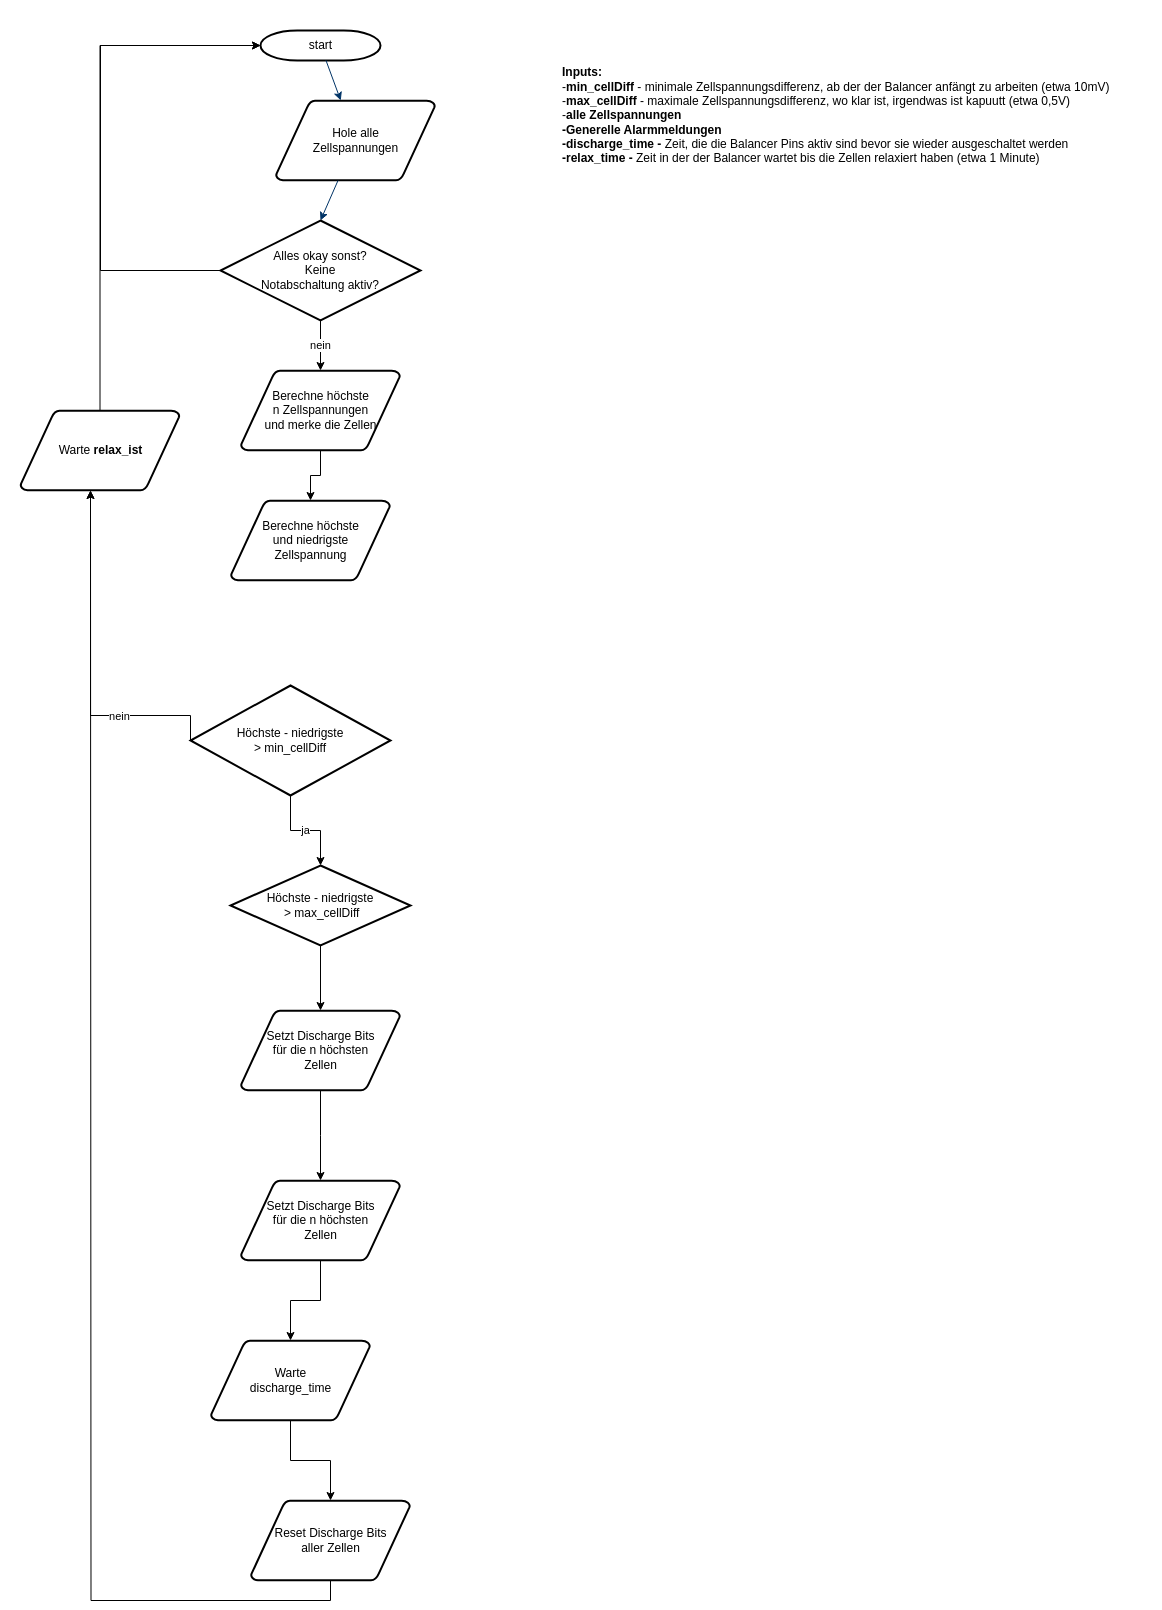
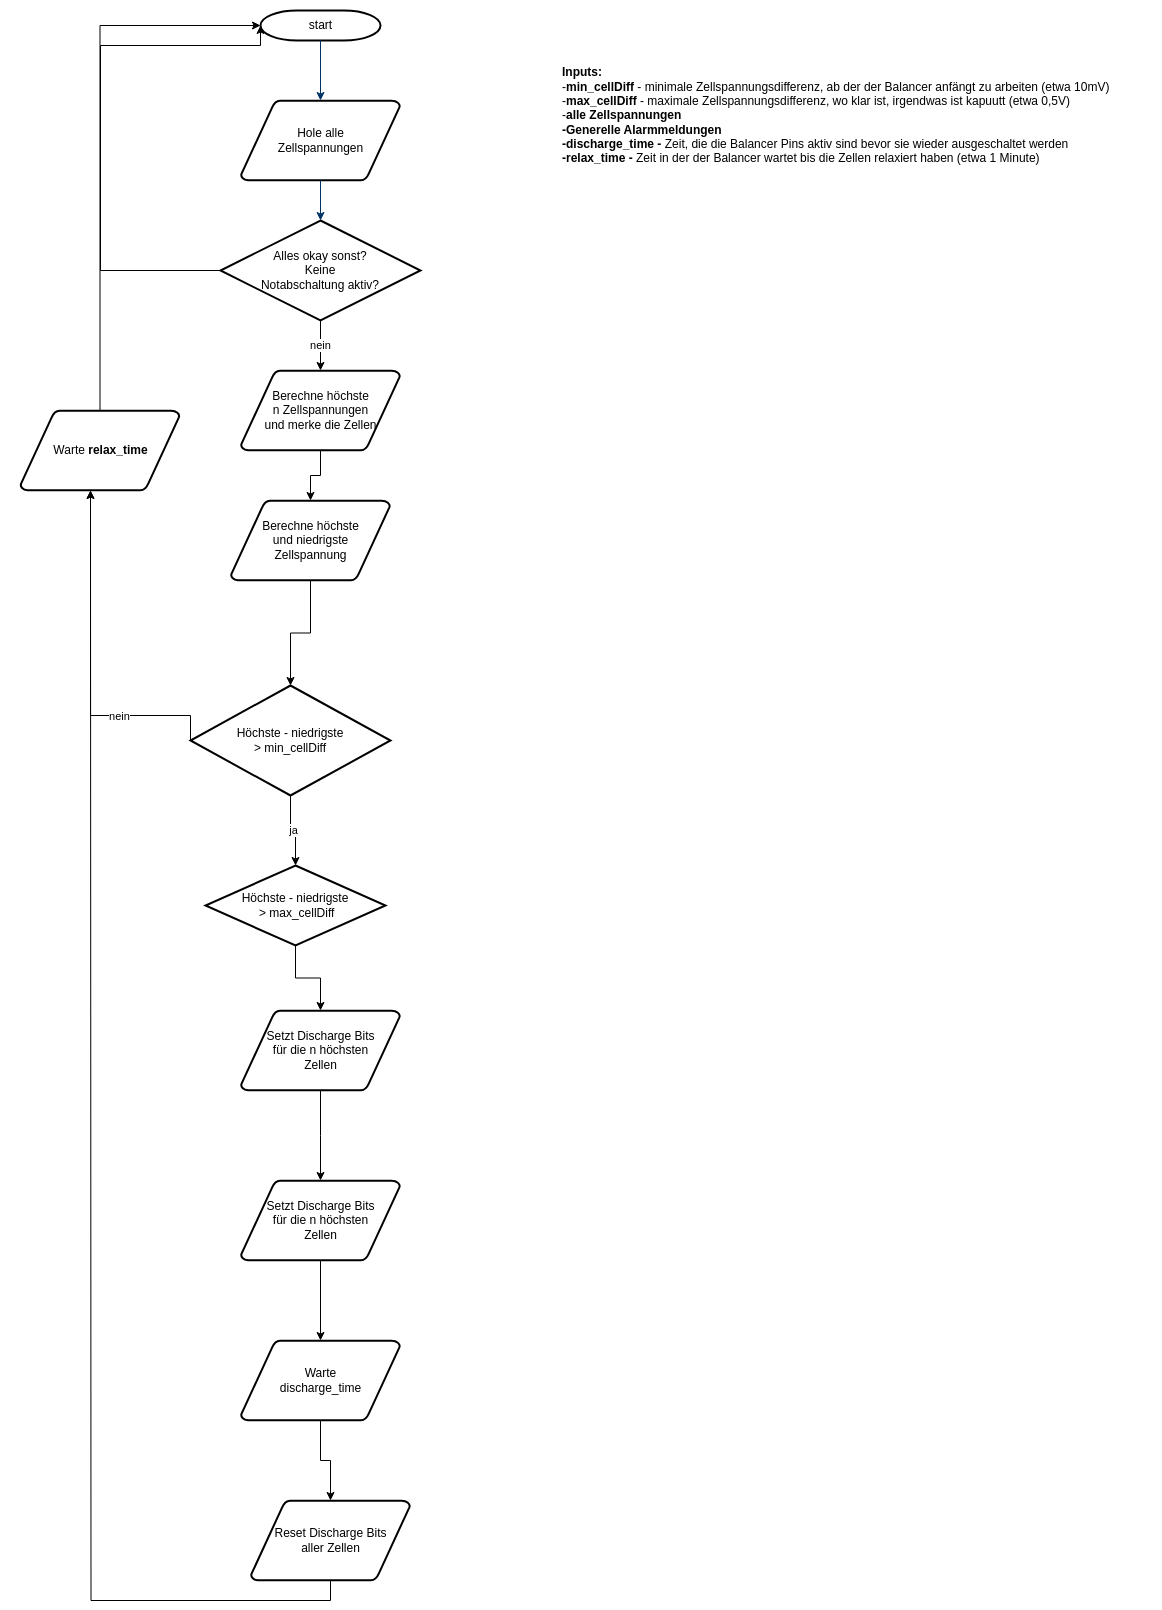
(321, 46) -> (321, 26)
(356, 141) -> (321, 141)
(101, 451) -> (101, 451)
none -> (304, 633)
(321, 906) -> (296, 906)
(291, 1381) -> (321, 1381)
